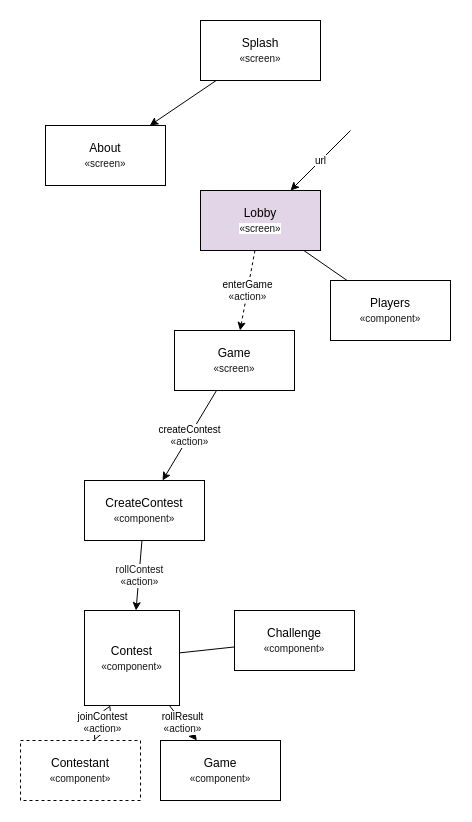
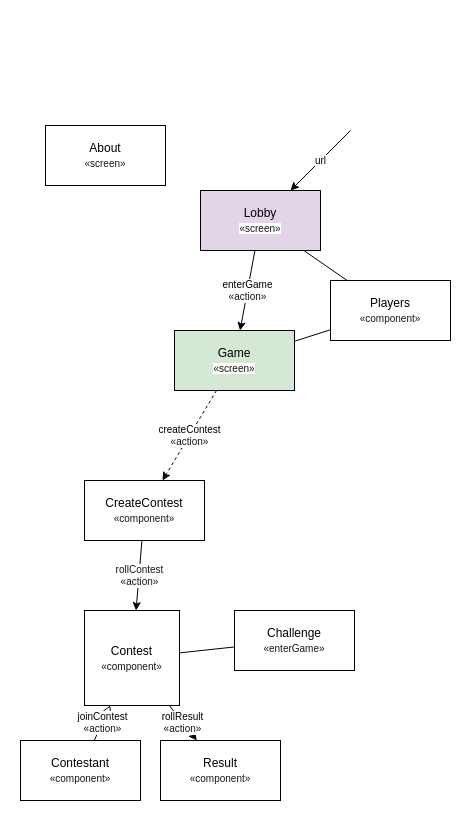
(261, 51) -> none
(186, 101) -> none
(252, 265) -> (252, 265)
none -> (312, 336)
(235, 361) -> (235, 361)
(207, 407) -> (207, 407)
(295, 641) -> (295, 641)
(97, 734) -> (96, 737)
(81, 771) -> (81, 771)
(221, 771) -> (221, 771)
